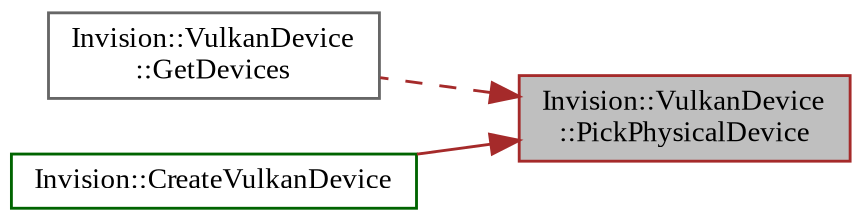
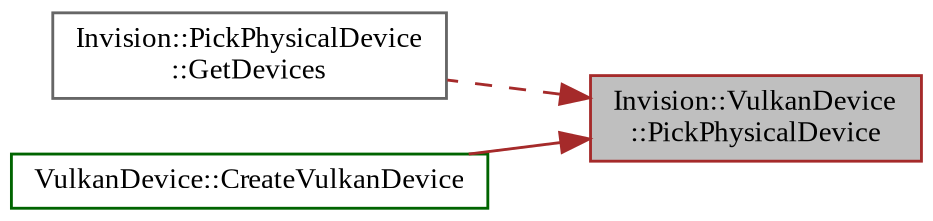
(214, 56) -> (250, 56)
(214, 181) -> (250, 181)
